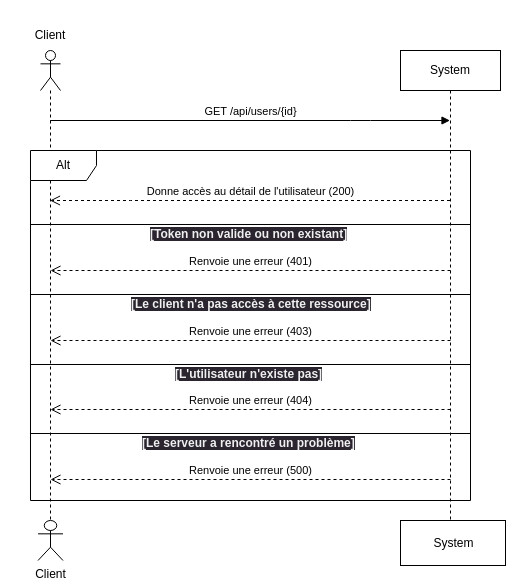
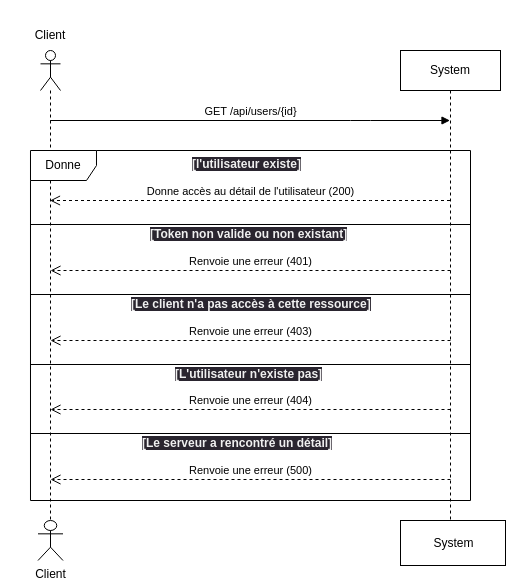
(64, 166) -> (64, 166)
none -> (251, 171)
(252, 451) -> (246, 444)
